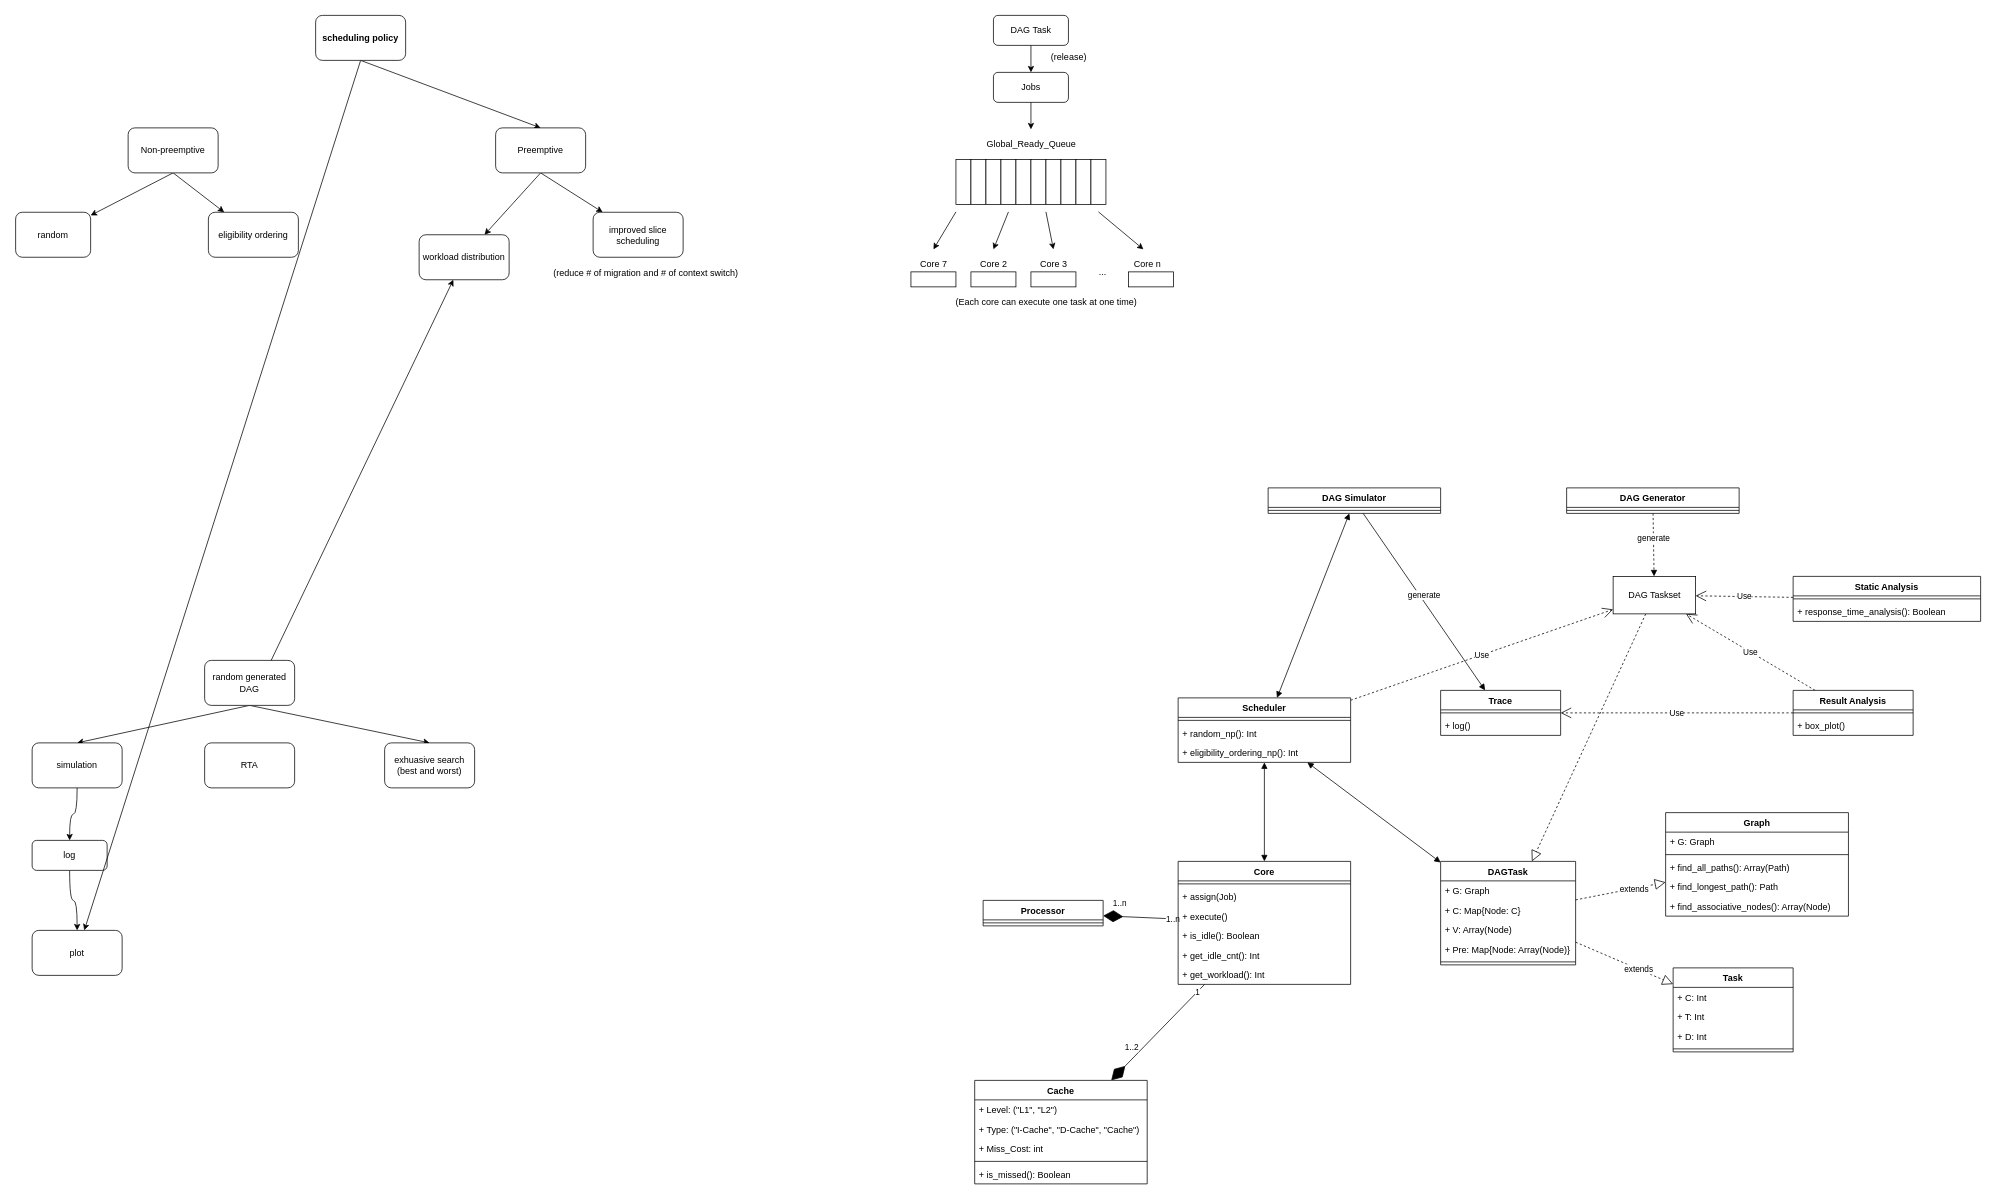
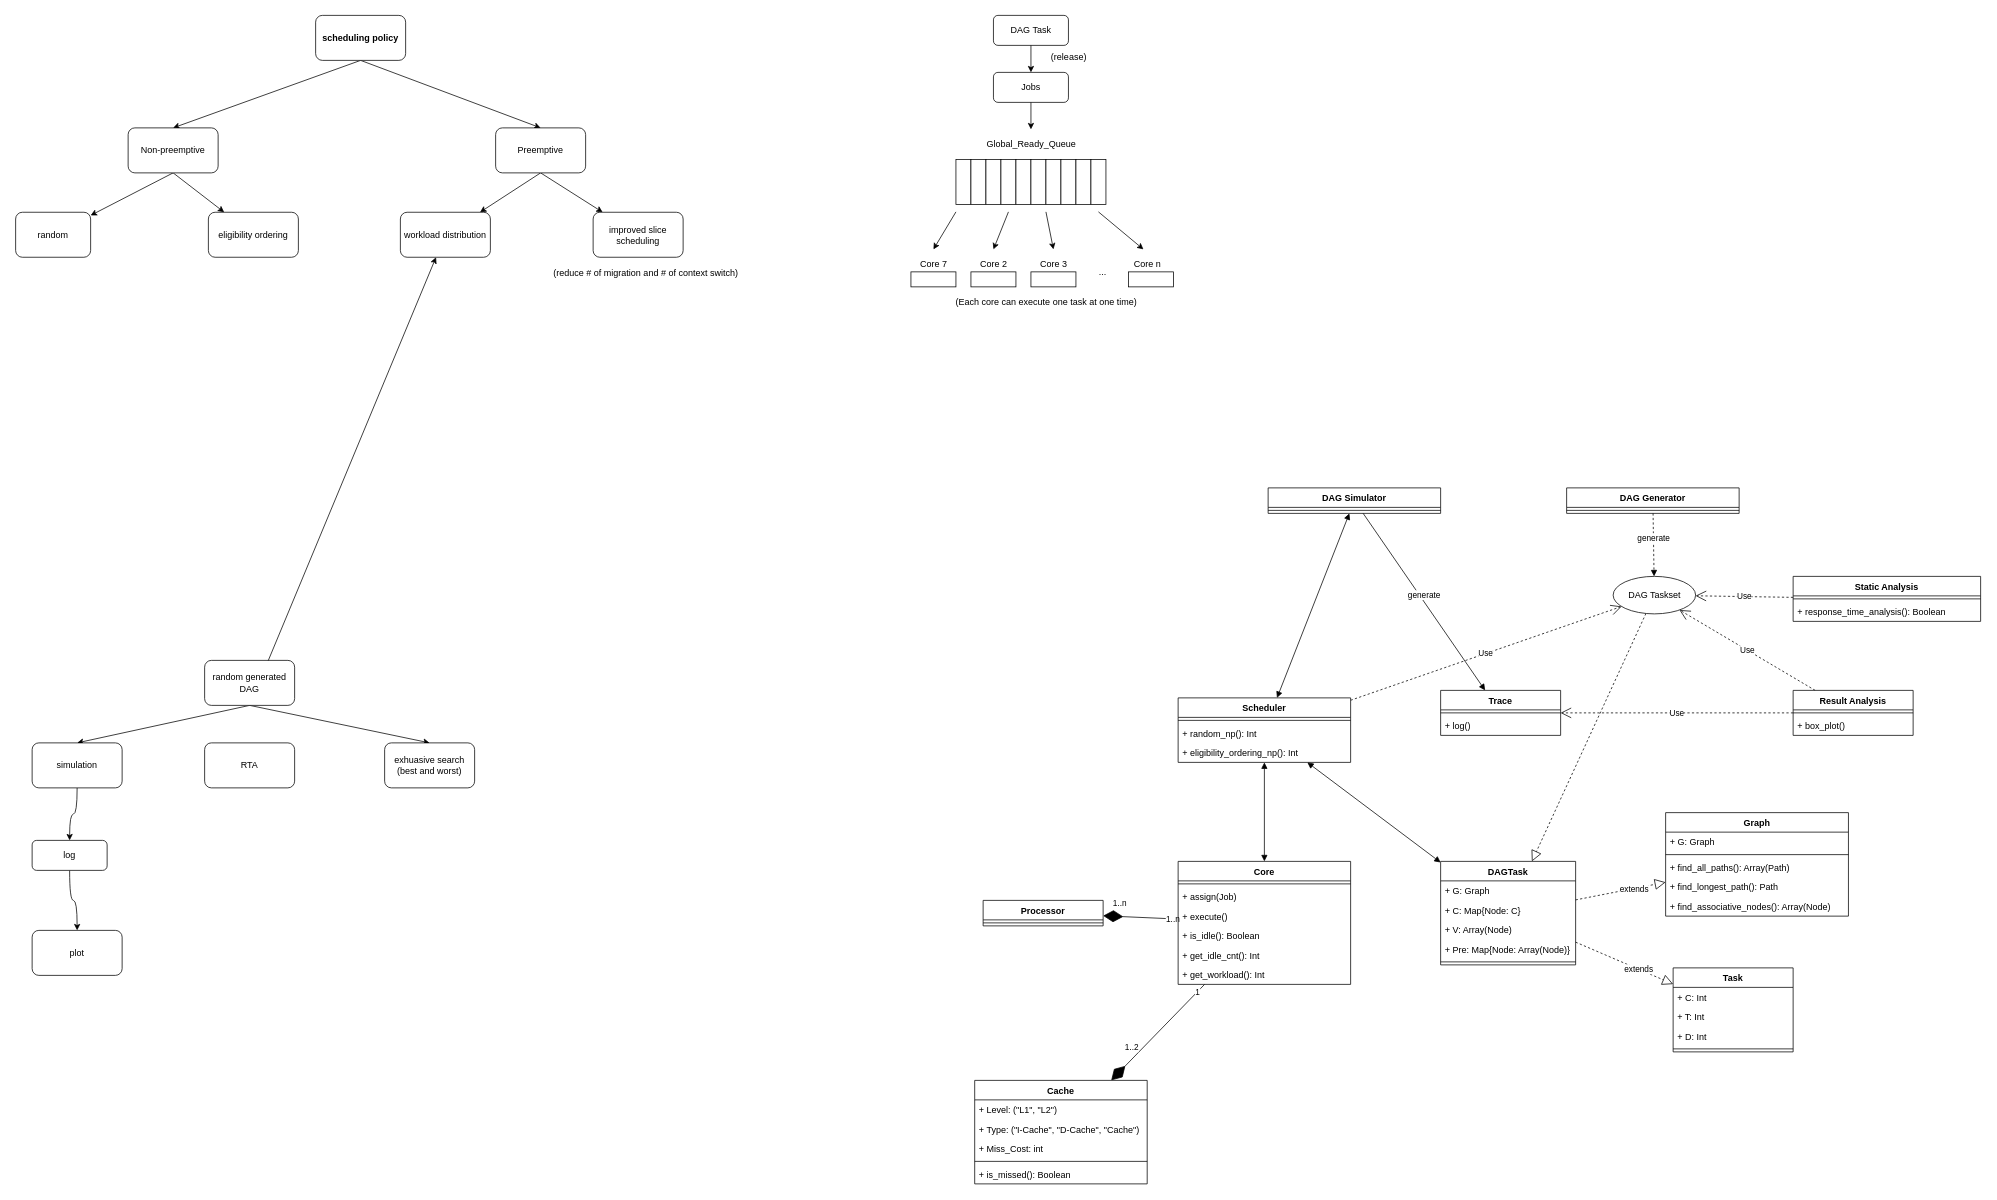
(464, 257) -> (445, 235)
(223, 494) -> (269, 93)
(1654, 595) -> (1654, 595)
